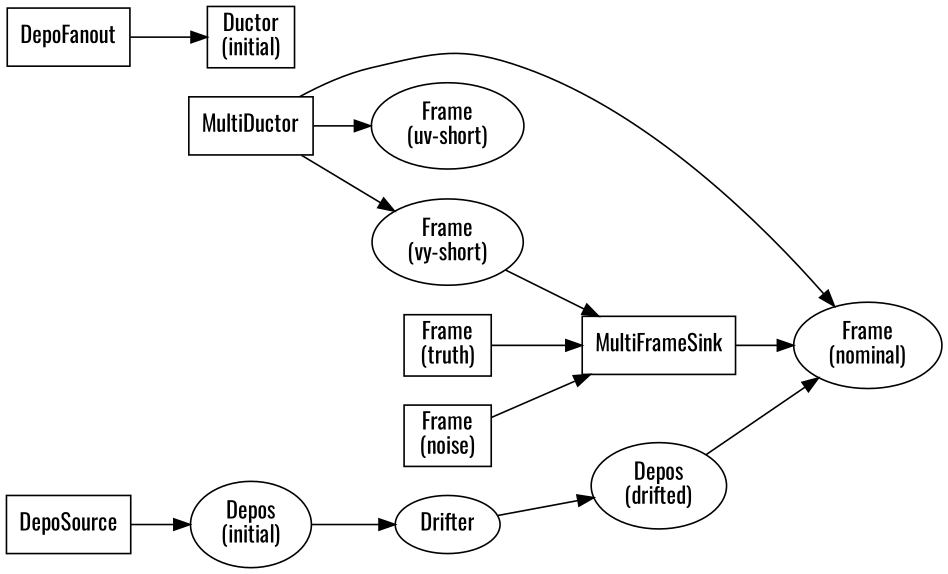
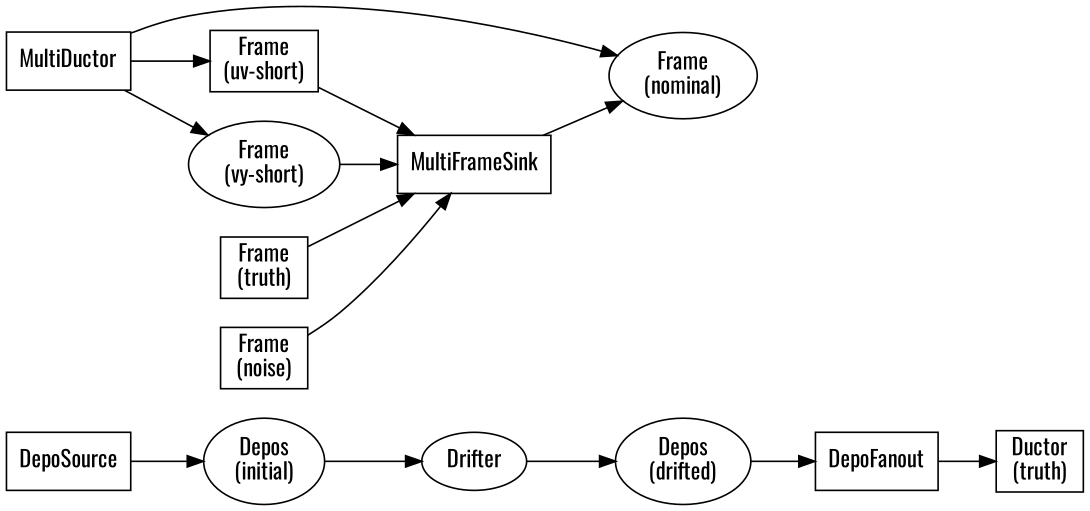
(251, 37) -> (1040, 461)
none -> (359, 108)
(448, 126) -> (264, 61)
(756, 421) -> (775, 461)
